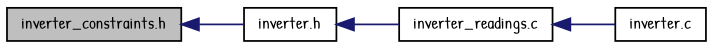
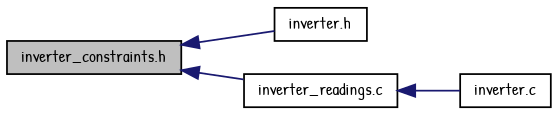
(376, 24) -> (221, 76)
